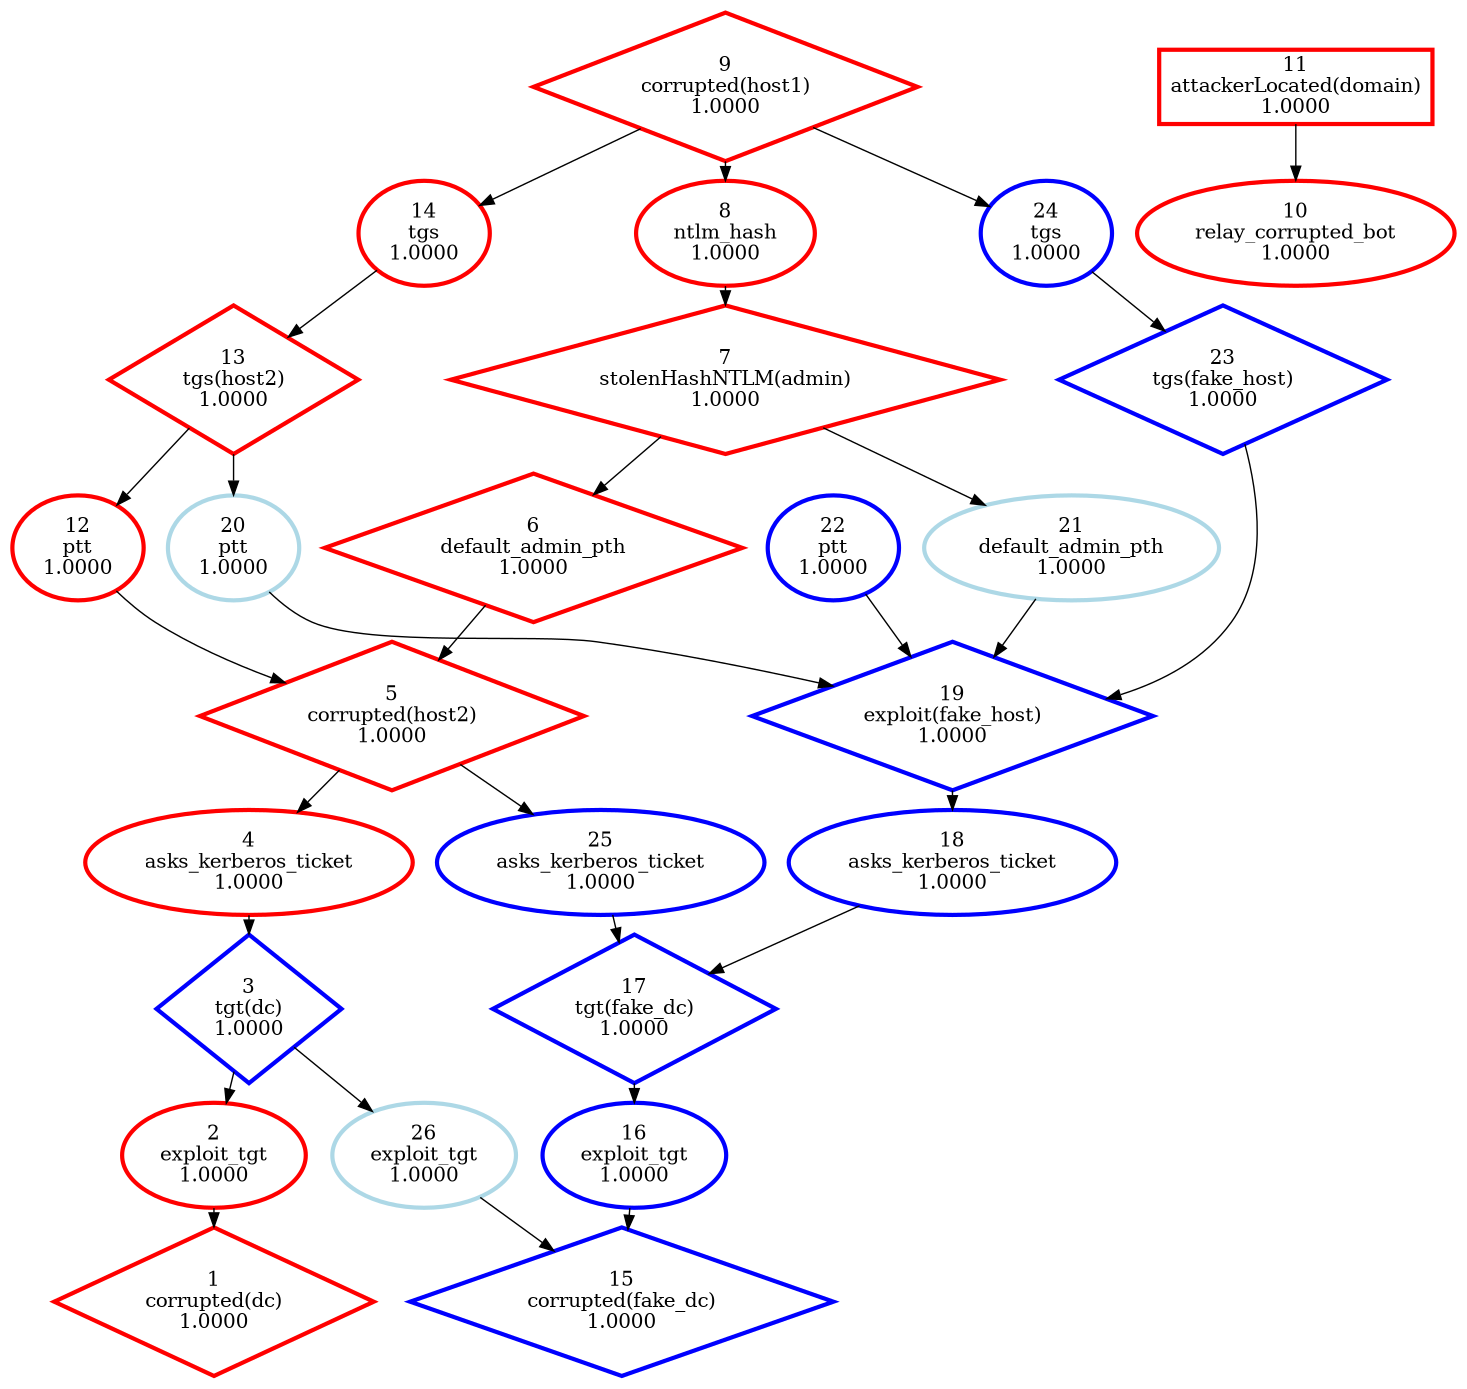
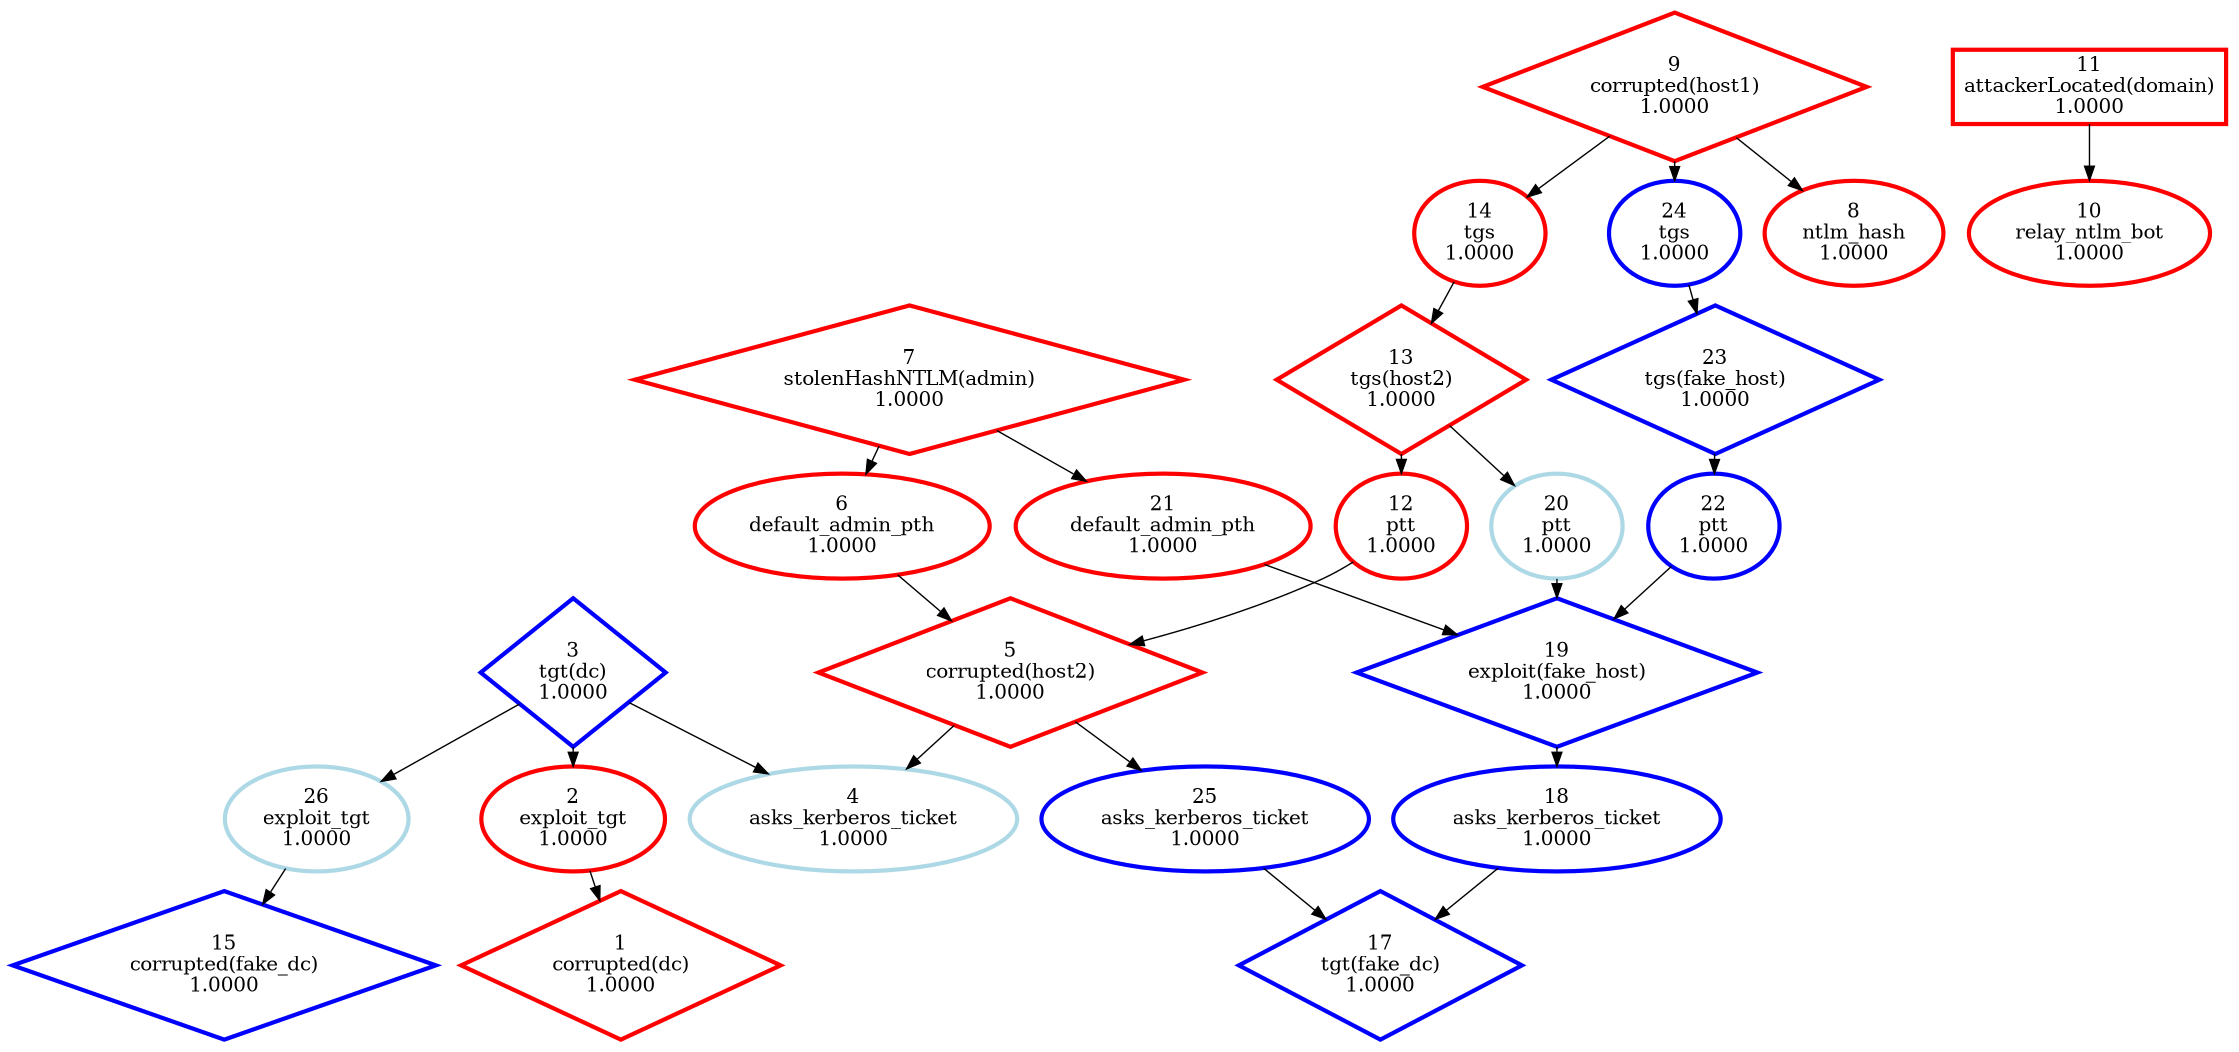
(1296, 233) -> (2089, 233)
(725, 288) -> none
(533, 548) -> (842, 526)
(1072, 548) -> (1163, 526)
(1244, 601) -> (1715, 457)
(249, 862) -> (853, 819)
(249, 918) -> (692, 735)
(634, 1155) -> none
